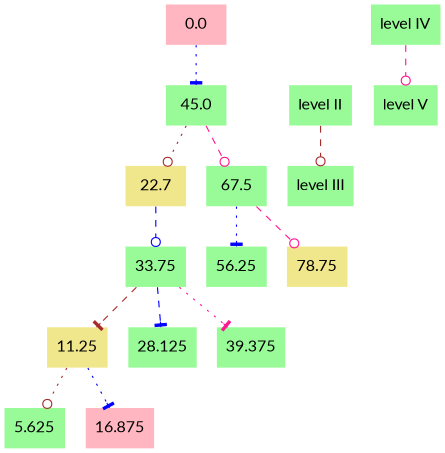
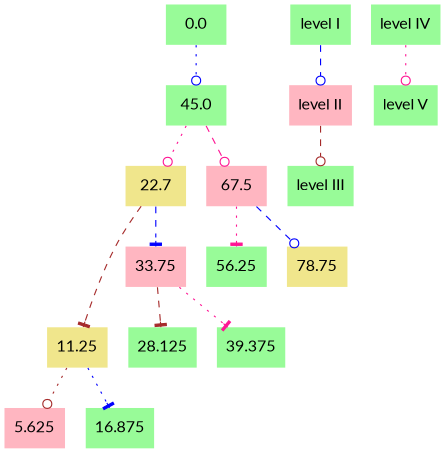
(196, 25) -> (196, 25)
none -> (321, 25)
(406, 61) -> (406, 61)
(196, 62) -> (196, 62)
(321, 105) -> (321, 105)
(178, 142) -> (178, 142)
(236, 186) -> (236, 186)
(156, 222) -> (156, 222)
(274, 223) -> (274, 223)
(236, 224) -> (236, 224)
(156, 267) -> (156, 267)
(159, 304) -> (159, 304)
(119, 305) -> (108, 261)
(35, 428) -> (35, 428)
(120, 428) -> (120, 428)
